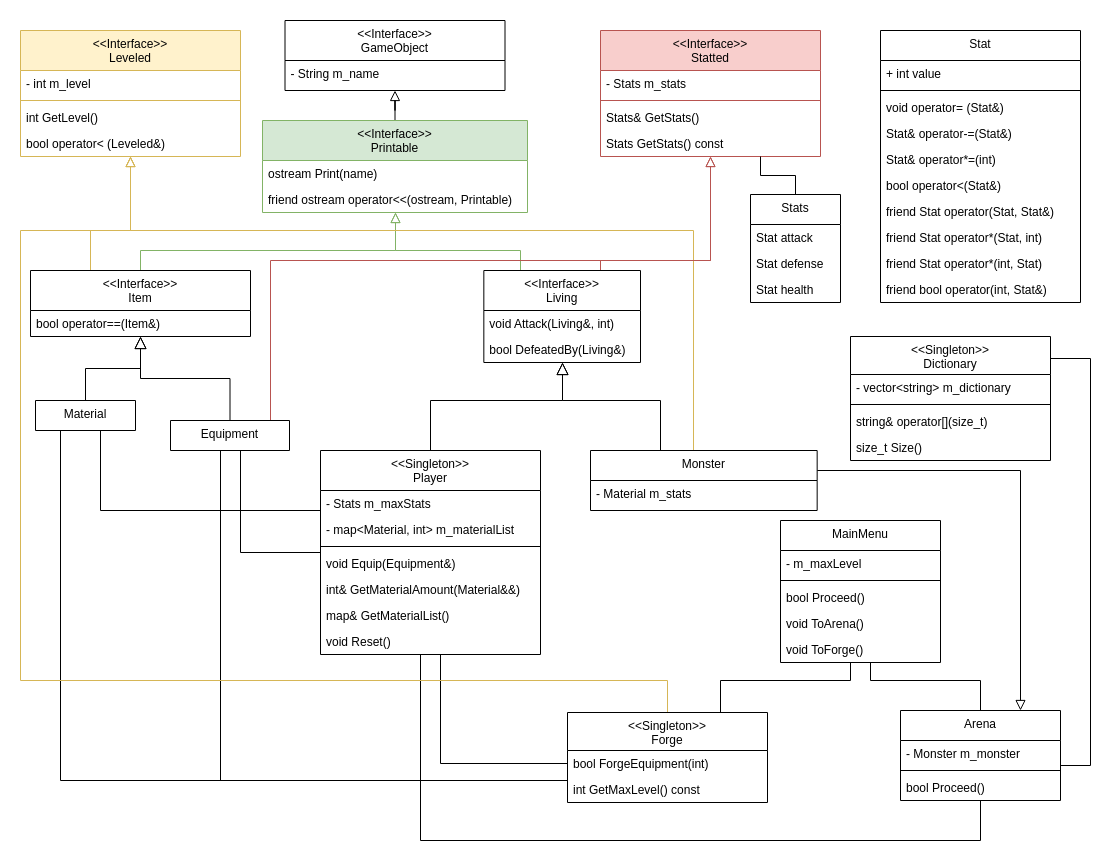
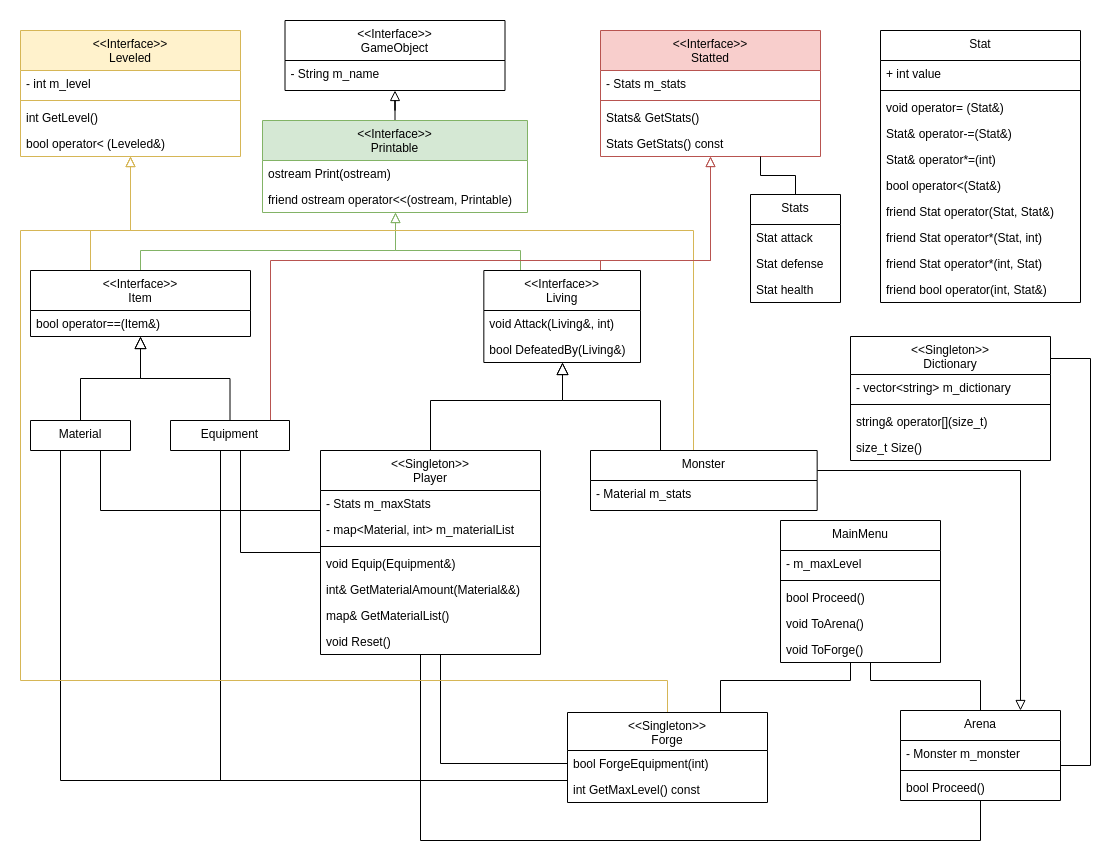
(329, 174) -> (339, 174)
(86, 416) -> (81, 436)
